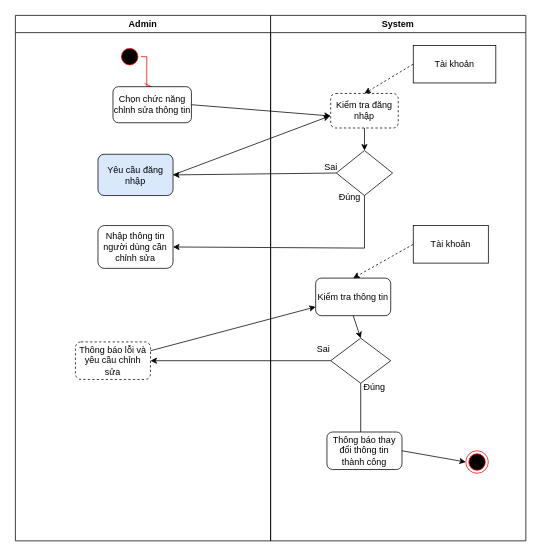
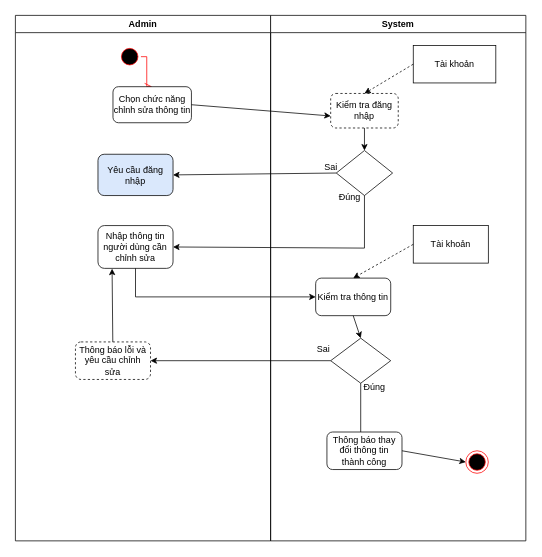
(252, 145) -> none
none -> (135, 283)
(230, 329) -> (112, 307)
